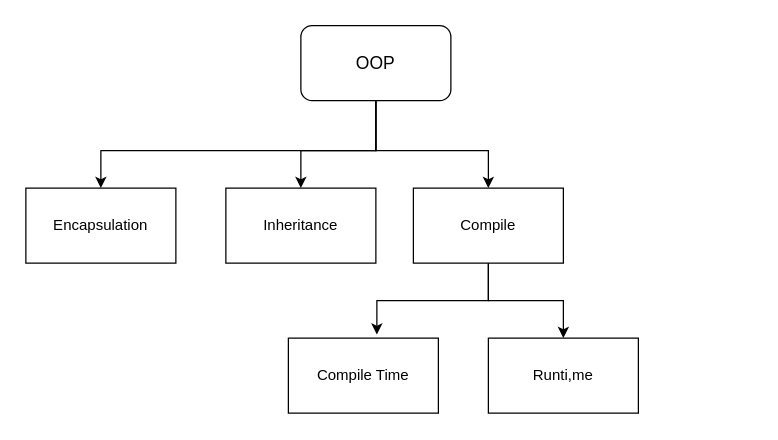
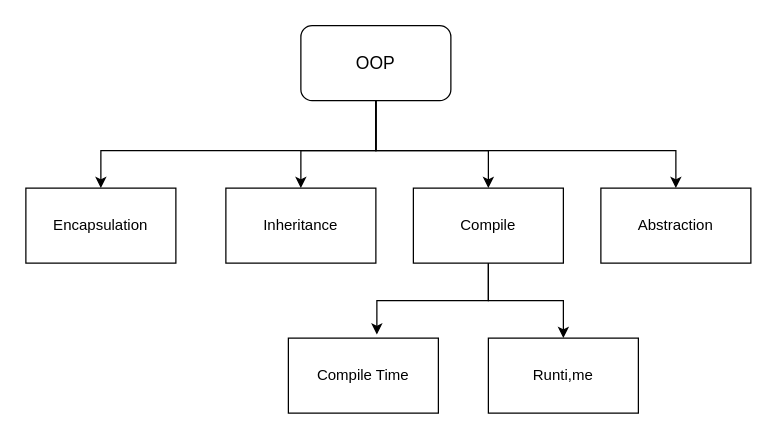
none -> (598, 151)
none -> (676, 226)
